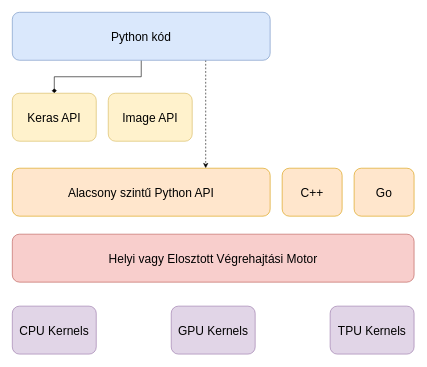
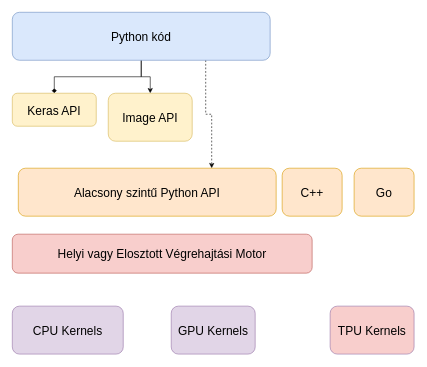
none -> (150, 87)
(54, 117) -> (54, 110)
(141, 192) -> (147, 192)
(213, 258) -> (162, 254)
(54, 330) -> (68, 330)
(372, 330) -> (372, 330)
